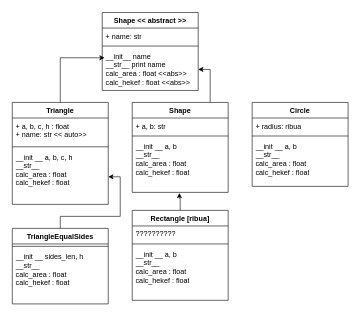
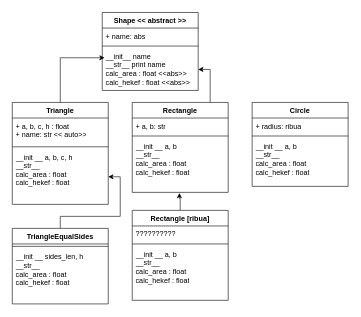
(125, 36) -> (125, 36)
(180, 111) -> (180, 111)
